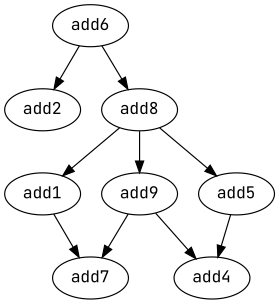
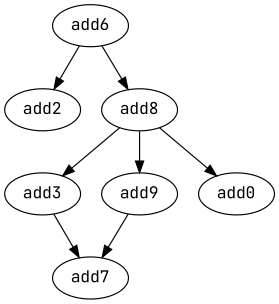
(43, 194) -> (43, 194)
(237, 194) -> (237, 194)
(212, 278) -> none
